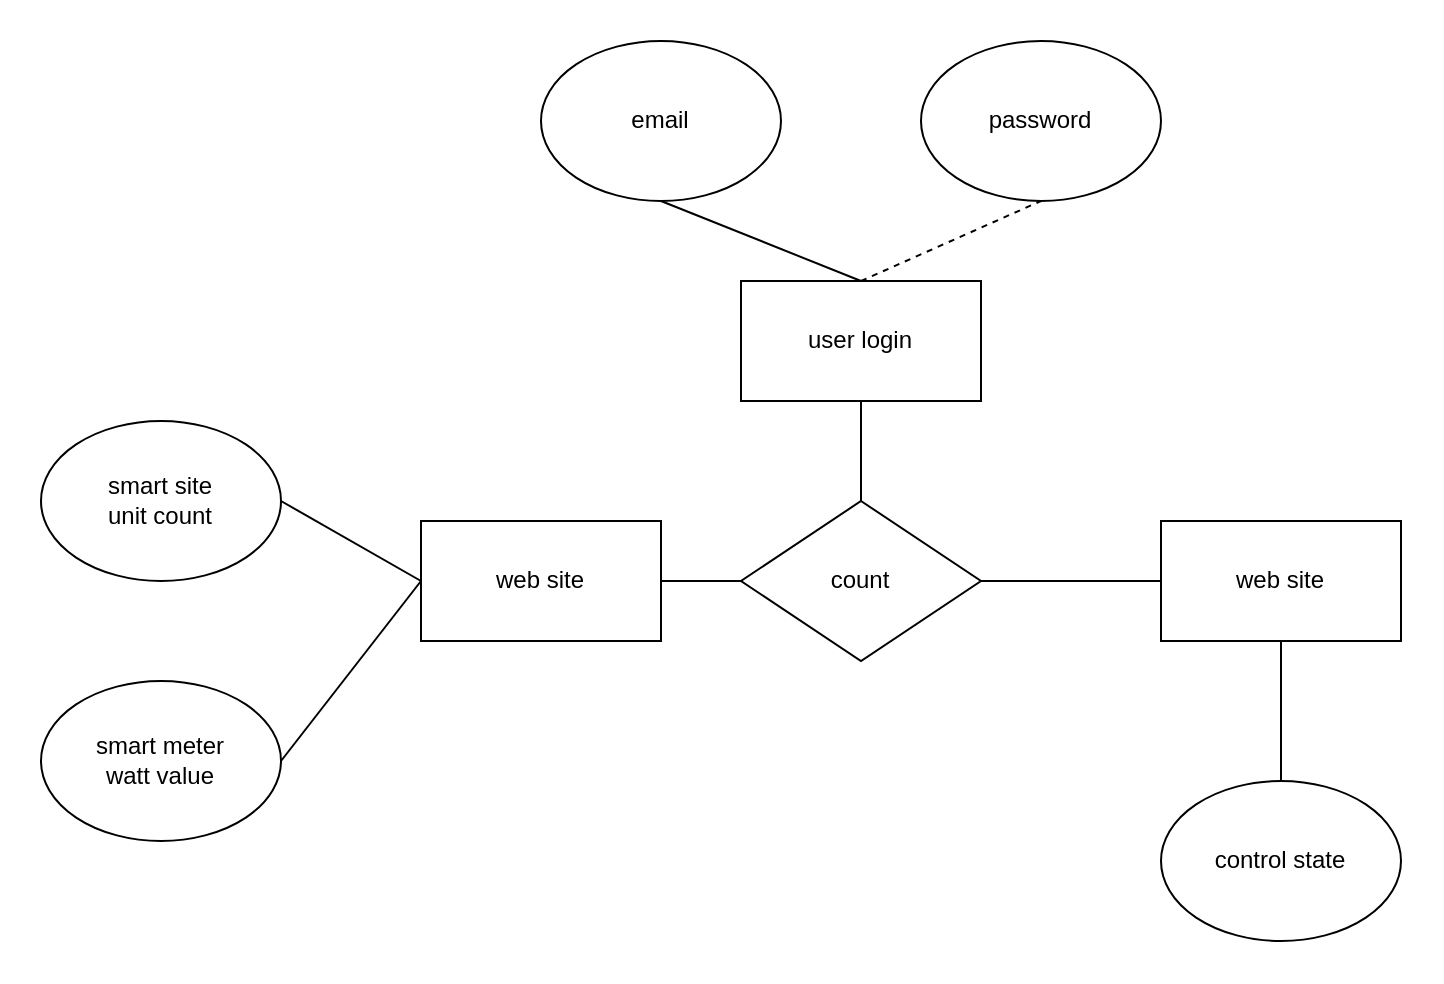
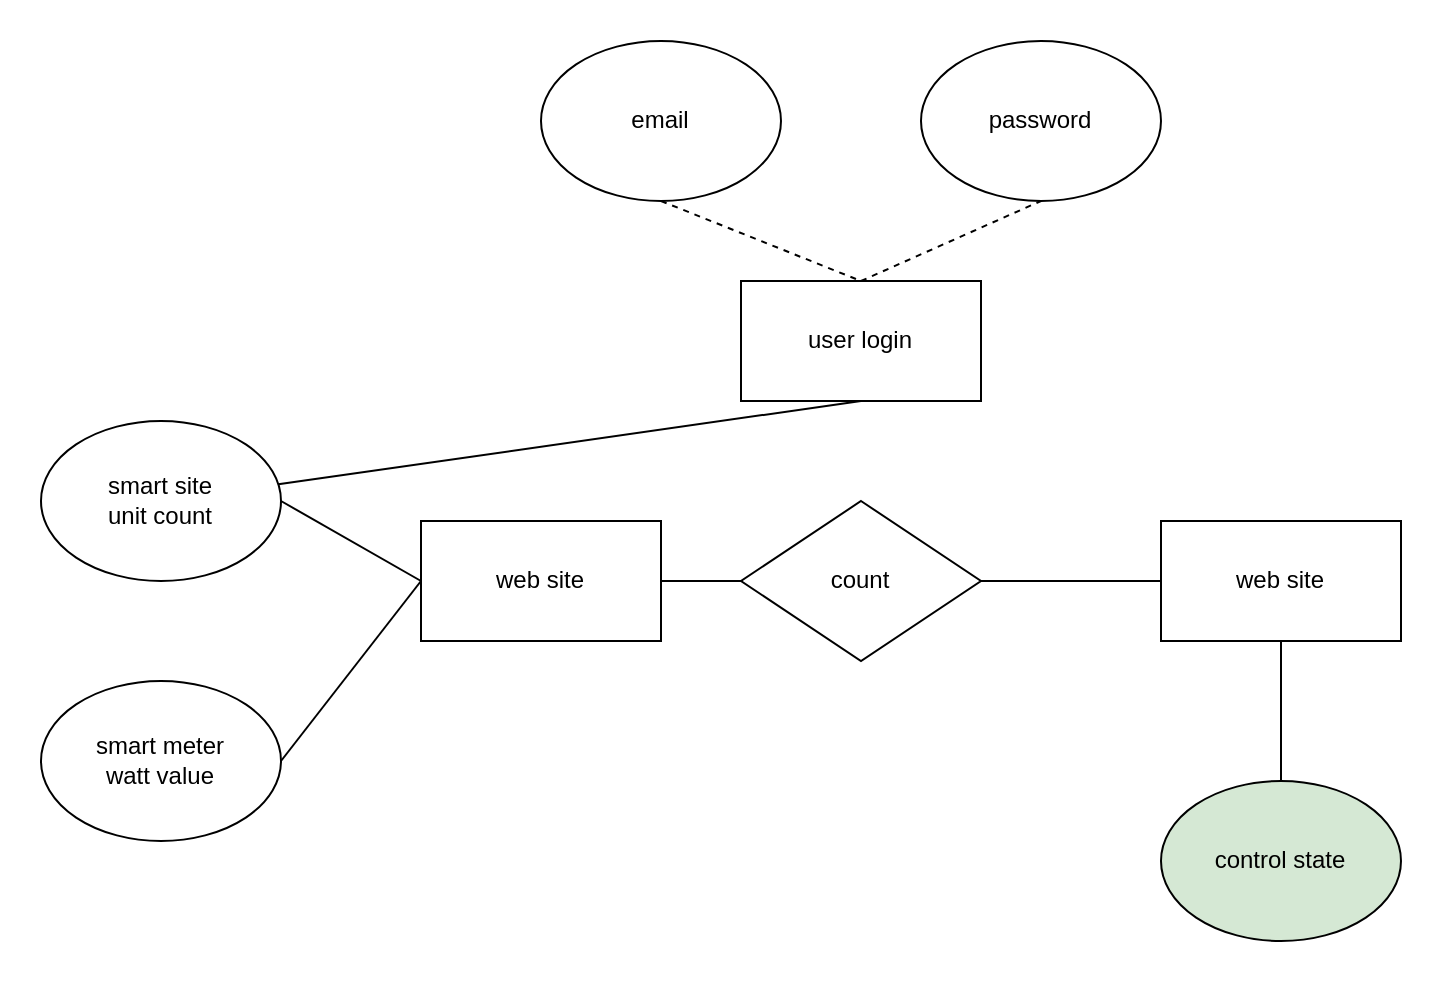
(761, 241) -> (761, 241)
(861, 451) -> (570, 443)
(1281, 861) -> (1281, 861)
